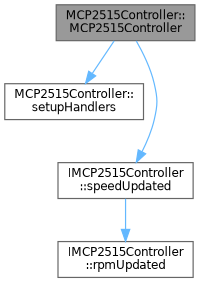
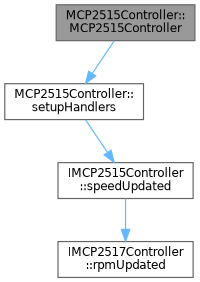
(156, 96) -> (96, 136)
(126, 259) -> (126, 259)
